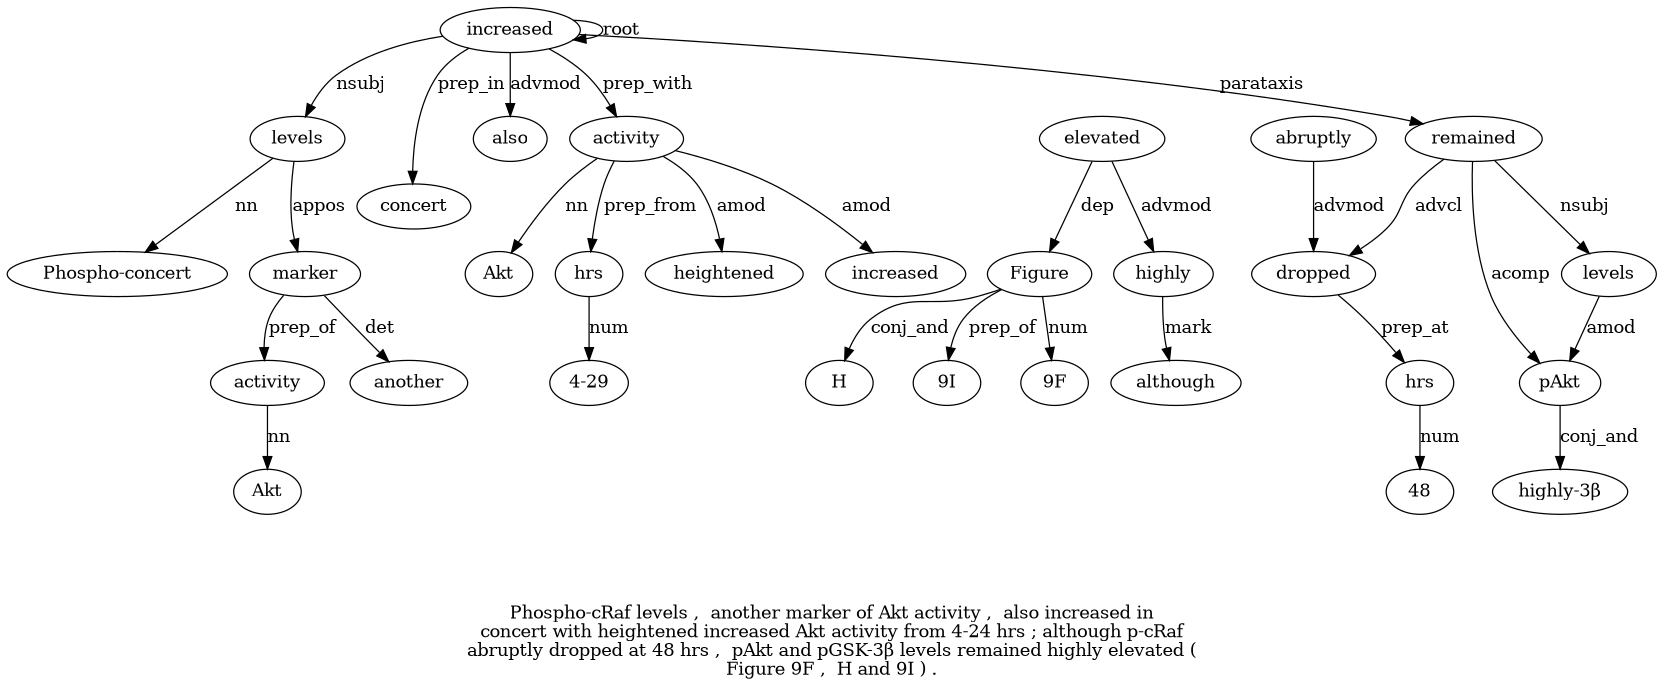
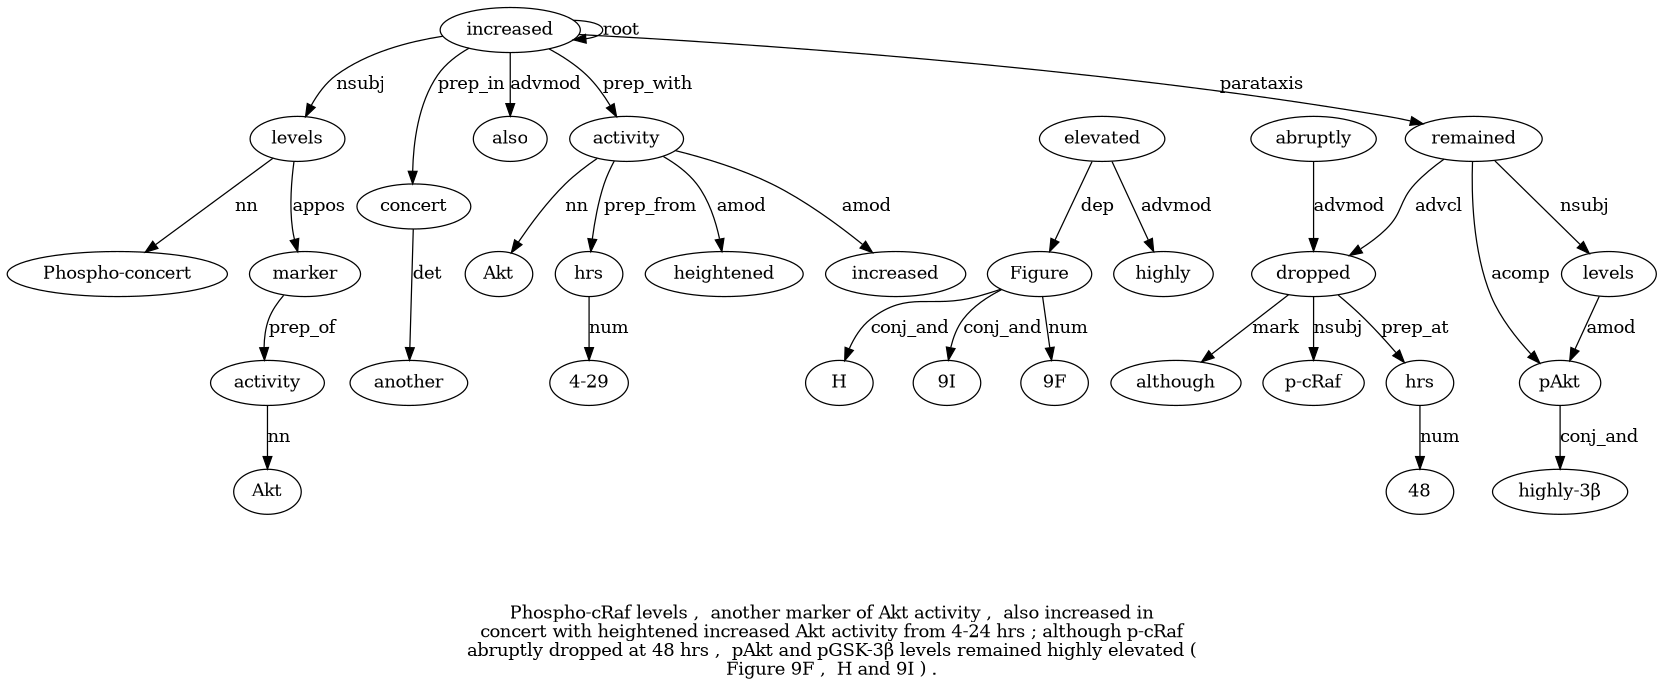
(1163, 323) -> (1250, 324)
(352, 324) -> (412, 288)
(1003, 328) -> (1003, 328)
none -> (1314, 383)
